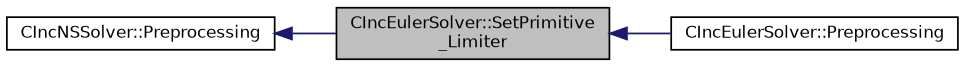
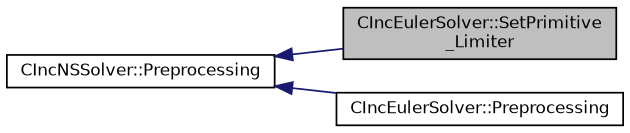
(649, 33) -> (314, 91)
